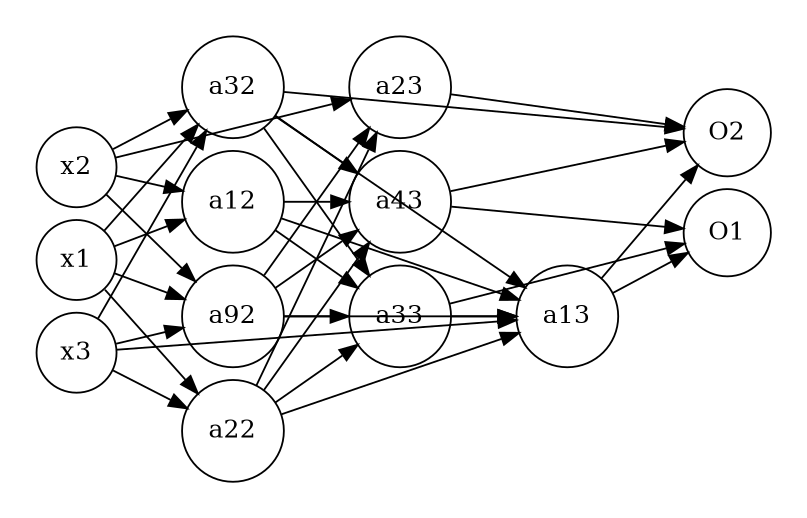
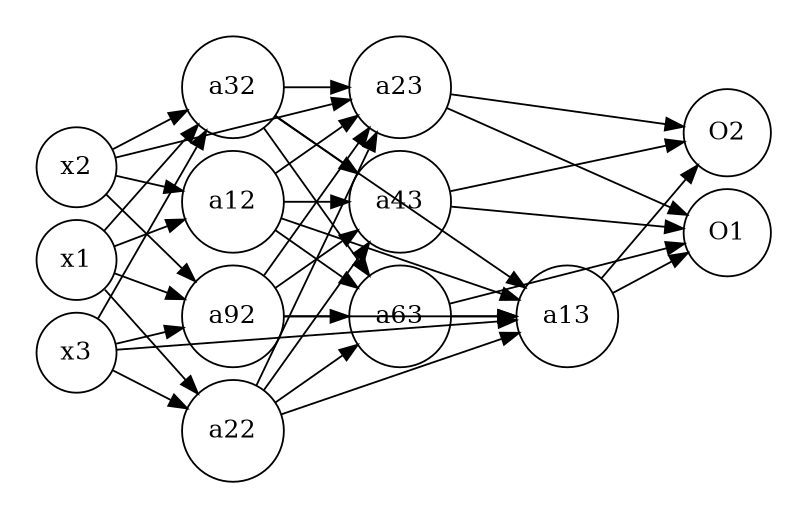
(475, 109) -> (310, 87)
none -> (309, 150)
none -> (553, 155)
(400, 316) -> (400, 316)
